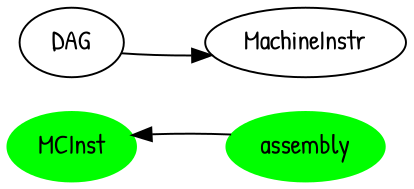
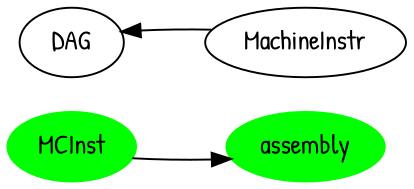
(156, 55) -> (176, 30)
(192, 134) -> (172, 160)
